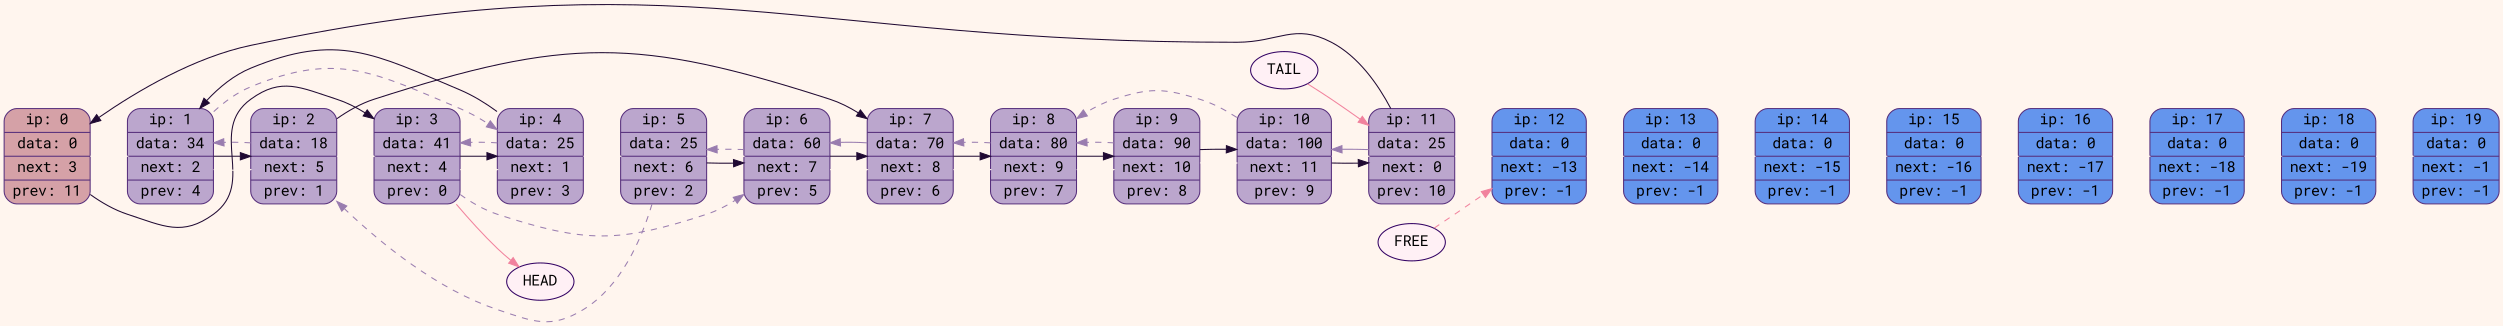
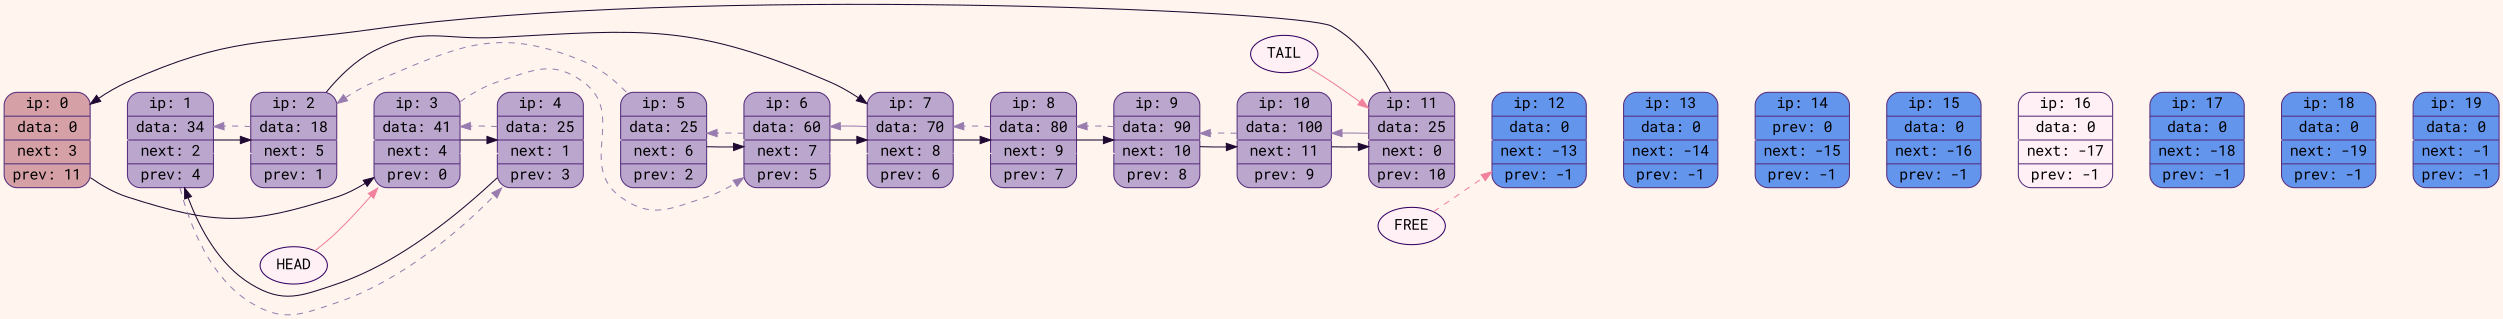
(1162, 91) -> (1224, 133)
(1802, 144) -> (1802, 128)
(2065, 156) -> (2065, 140)
(482, 233) -> (344, 225)
